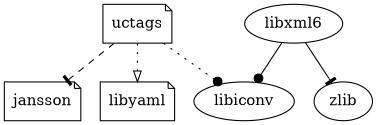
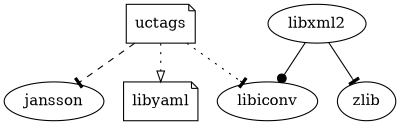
(294, 24) -> (317, 24)
(189, 61) -> (213, 62)
(43, 101) -> (54, 101)
